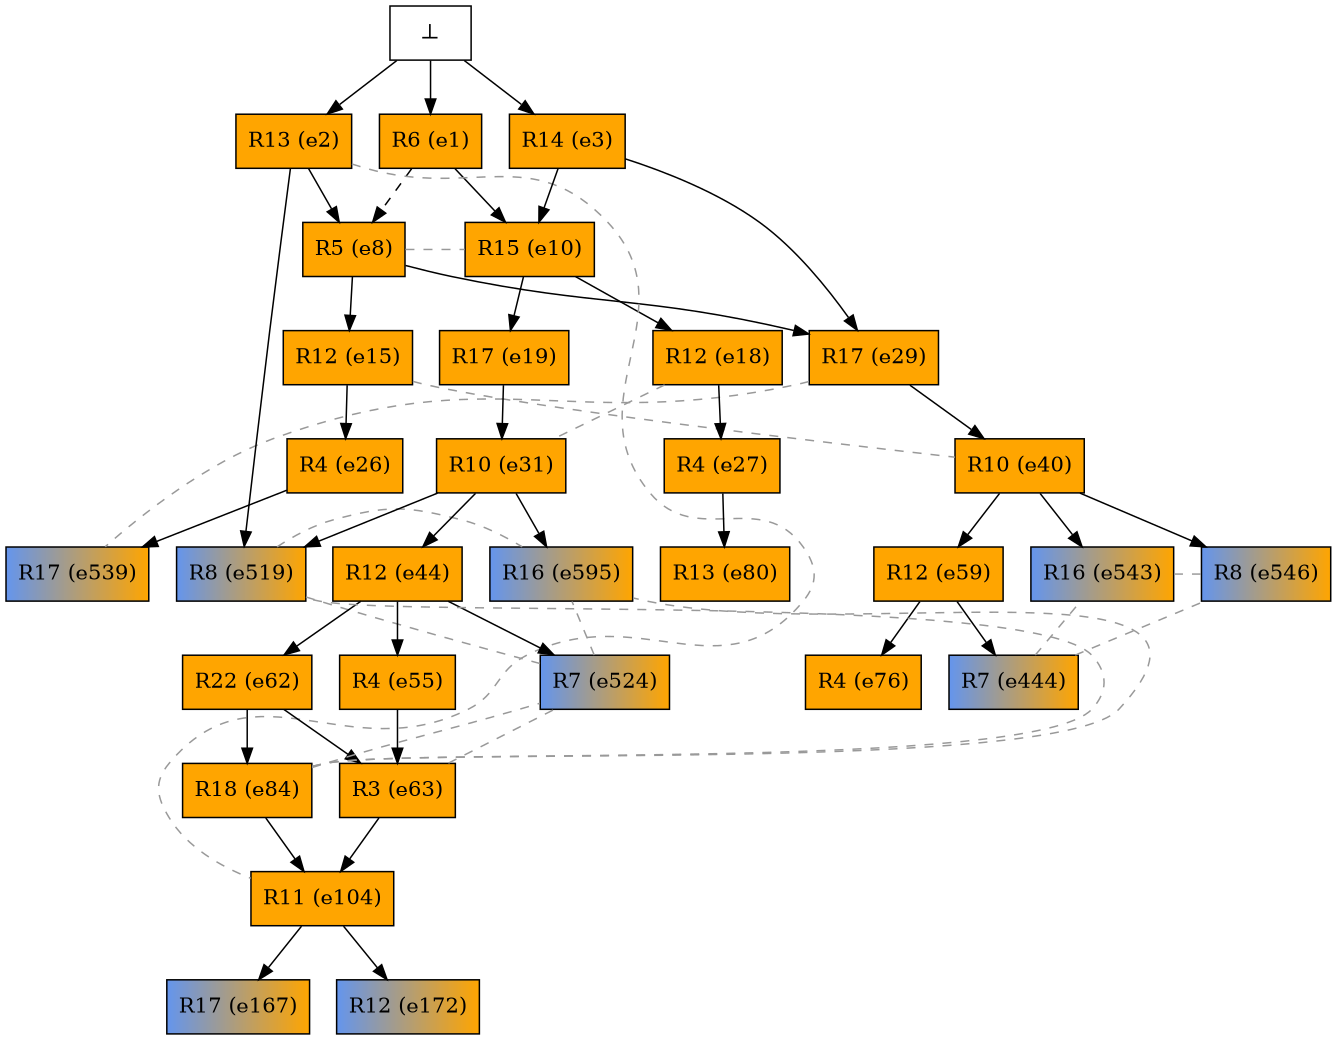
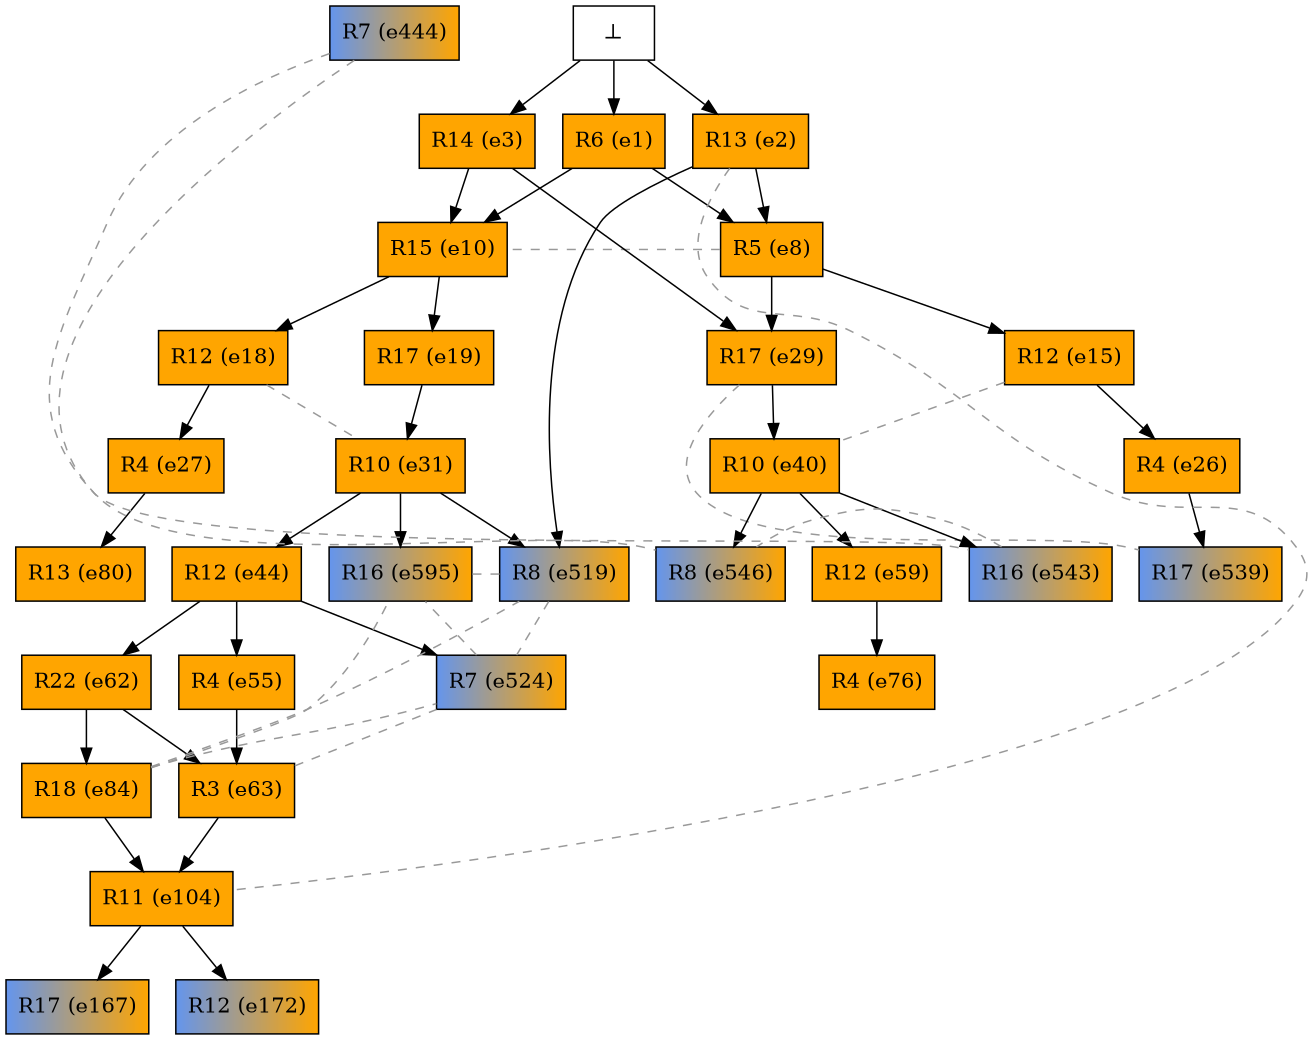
(397, 189) -> (686, 191)
(972, 622) -> none
